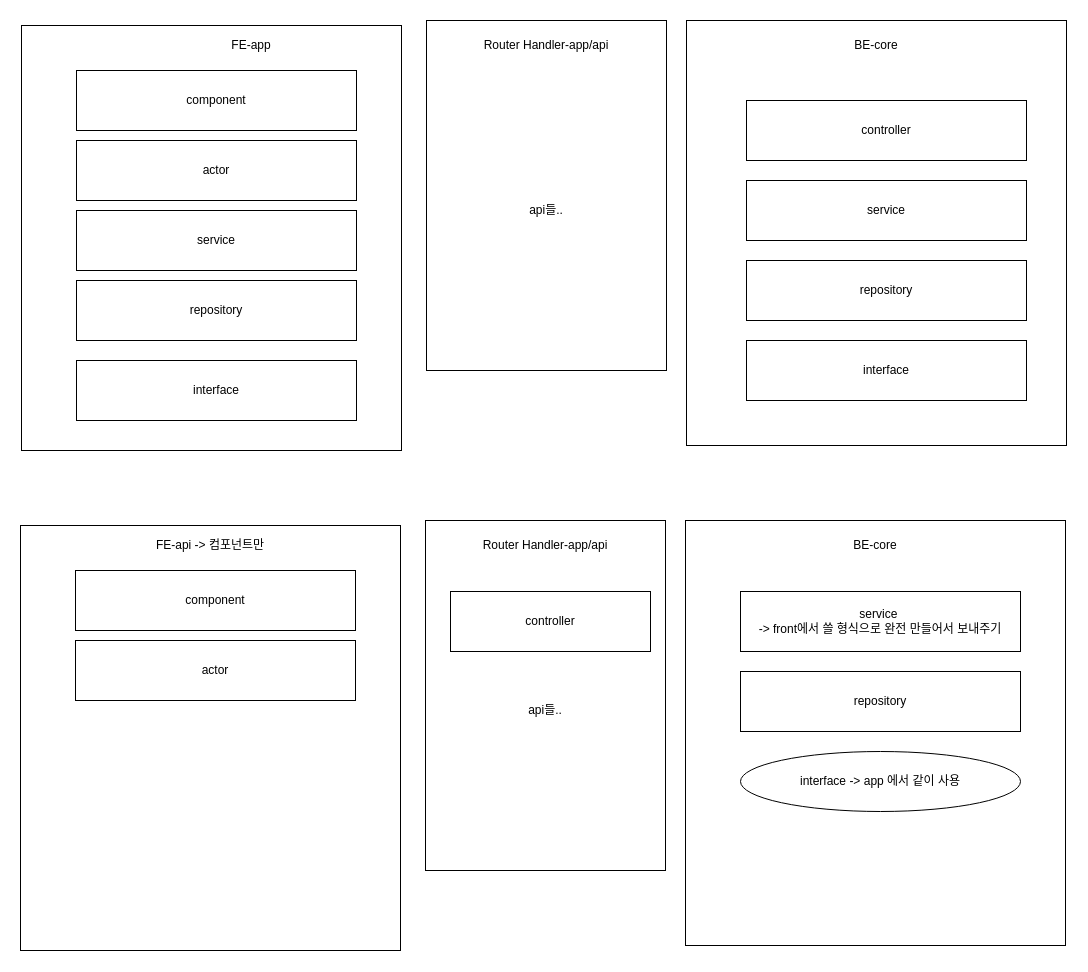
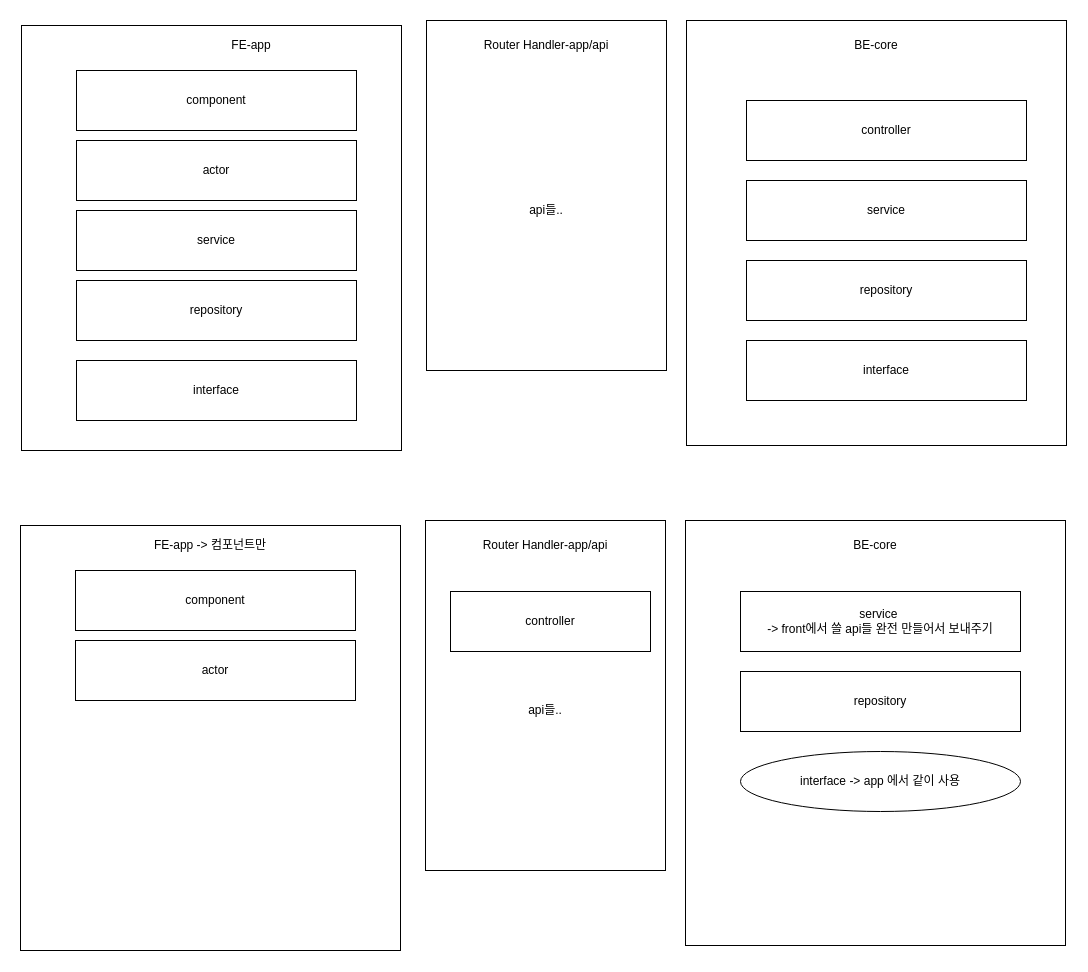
(211, 546) -> (211, 546)
(881, 622) -> (881, 622)
